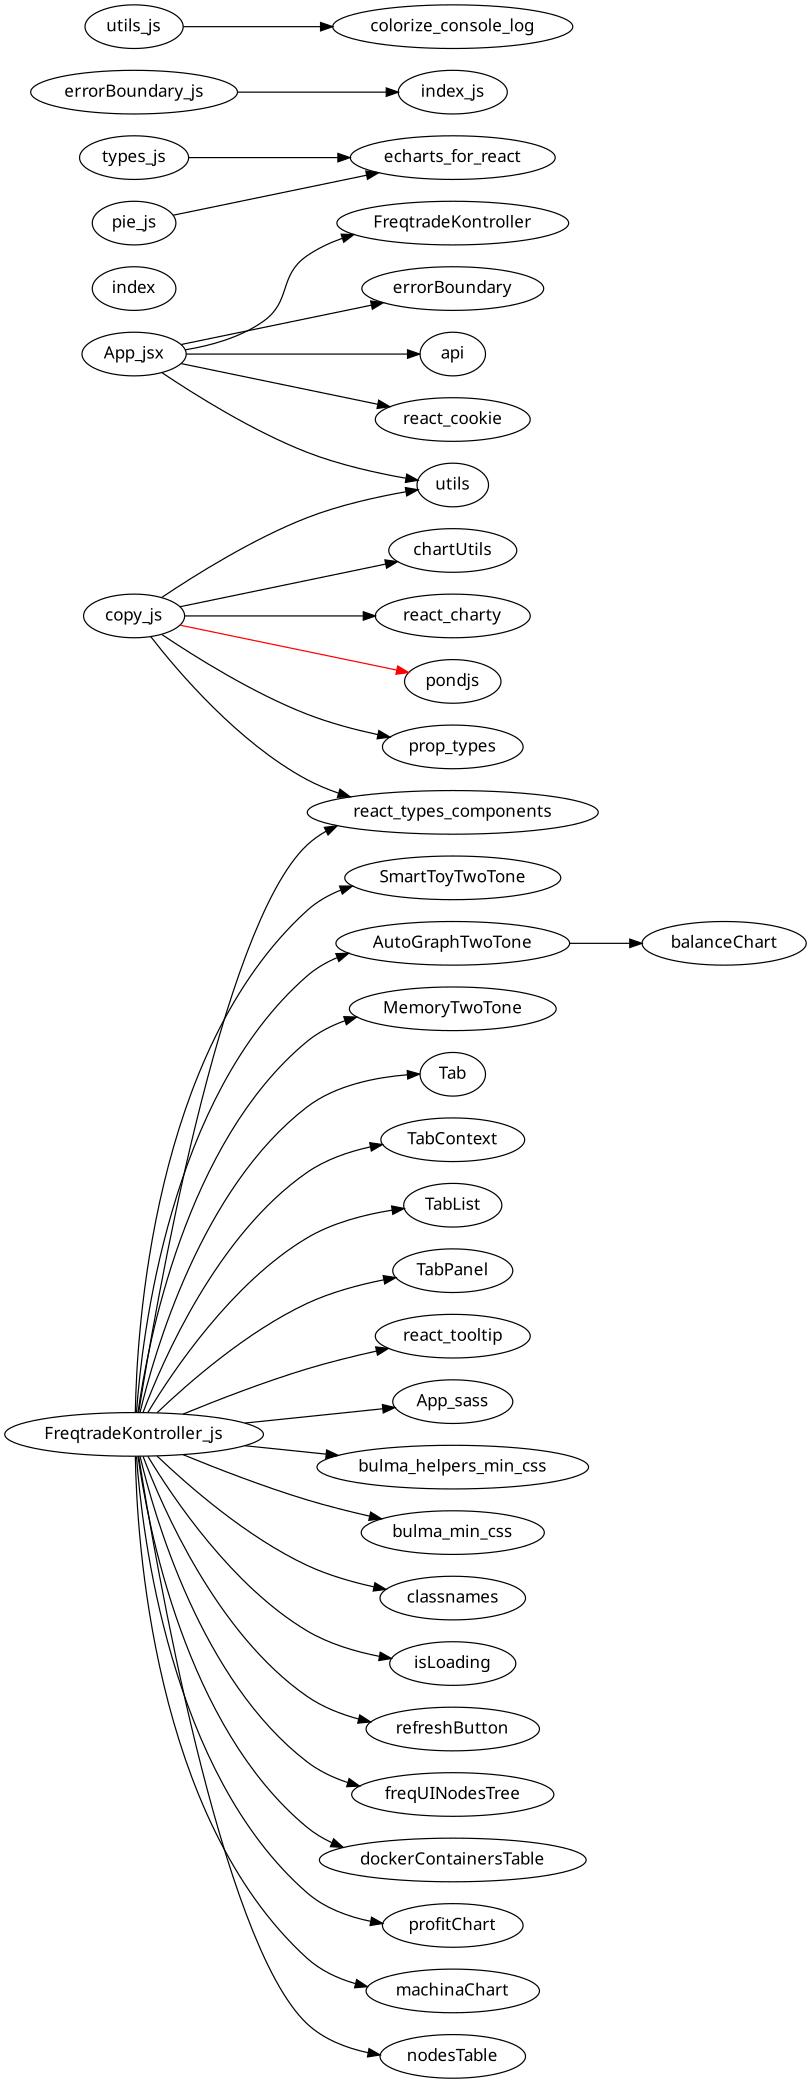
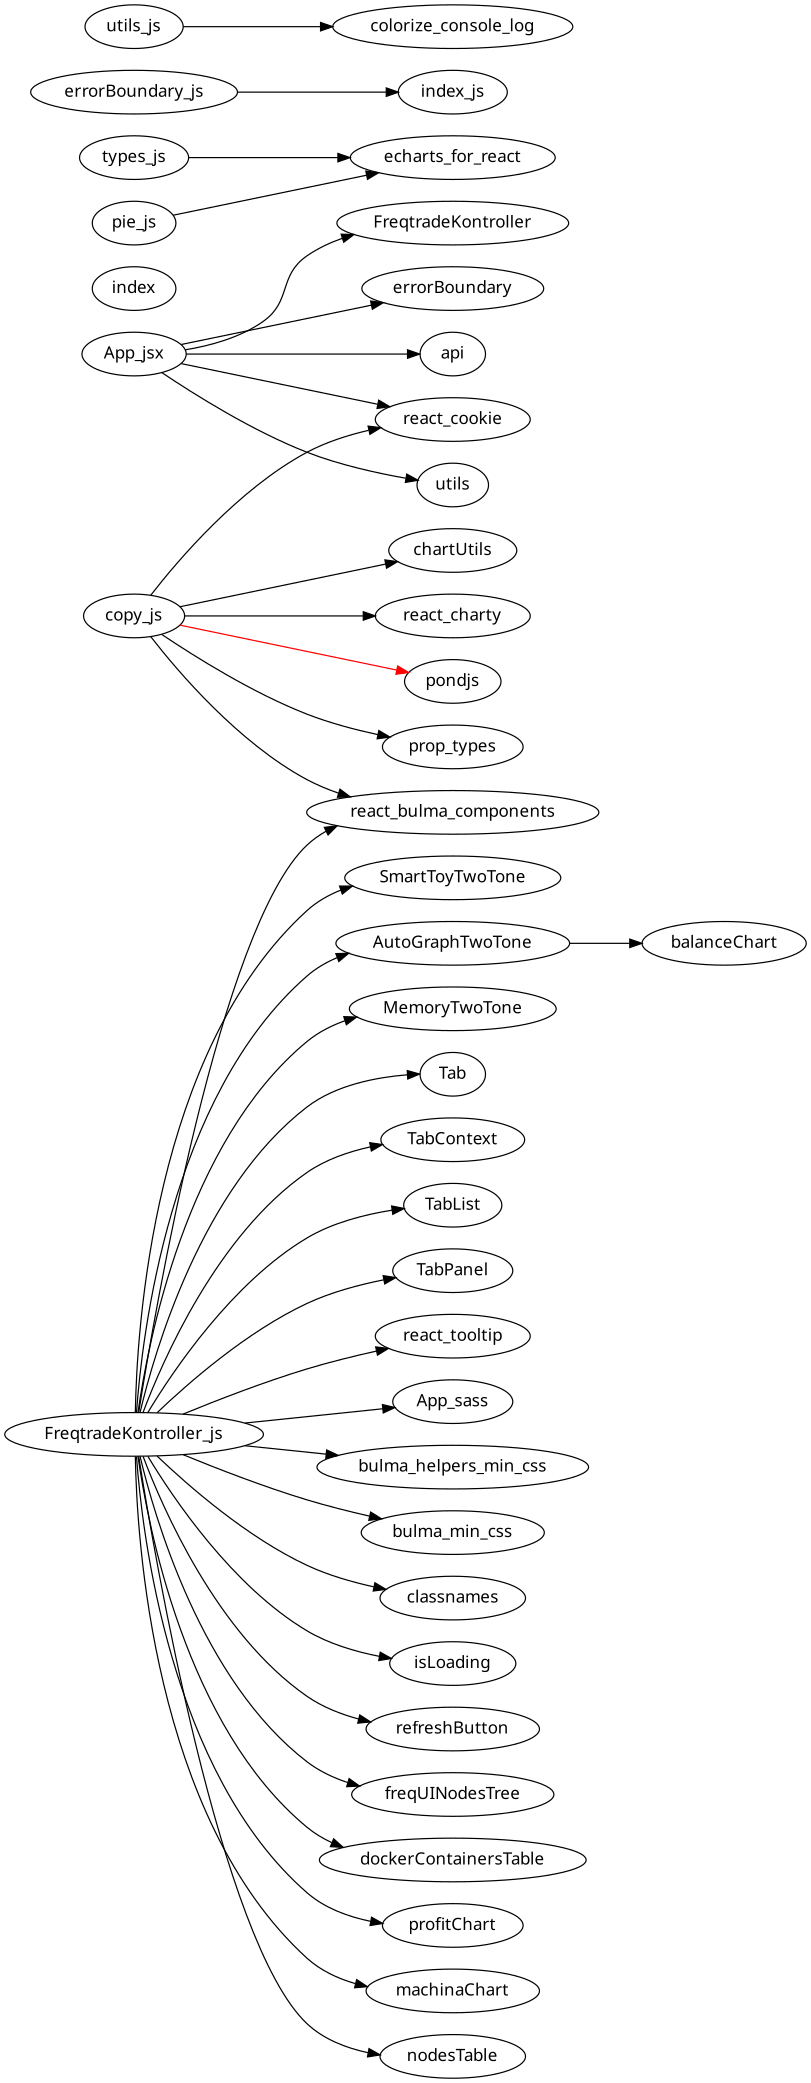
(278, 530) -> (247, 494)
(453, 812) -> (453, 812)
